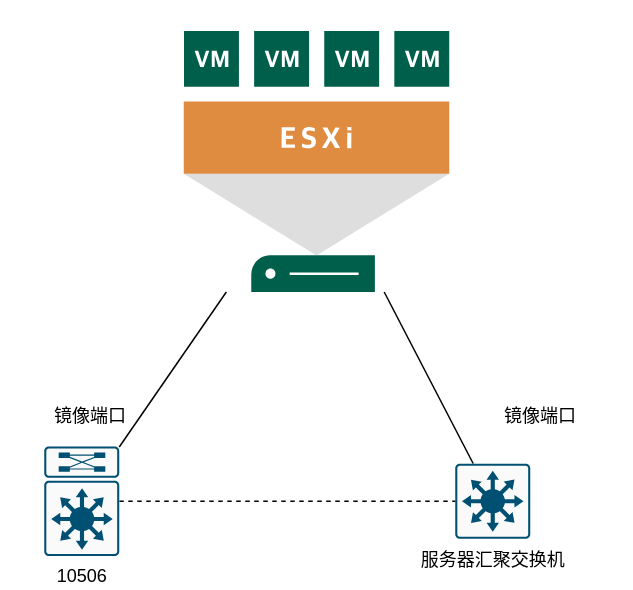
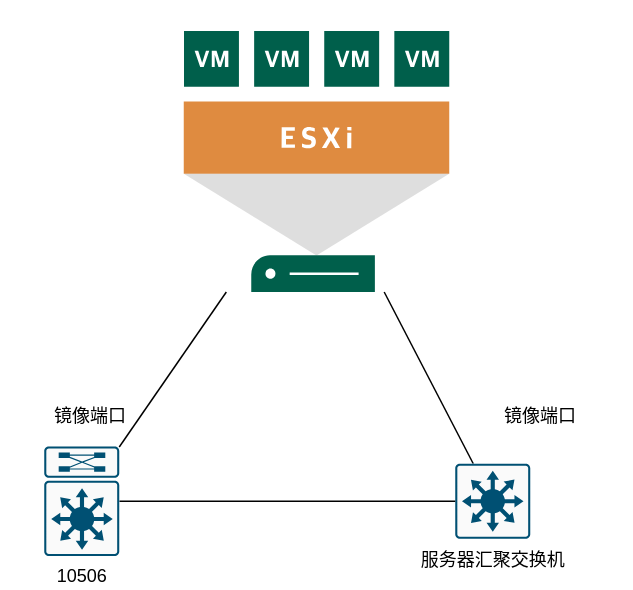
(287, 501) -> (287, 501)
